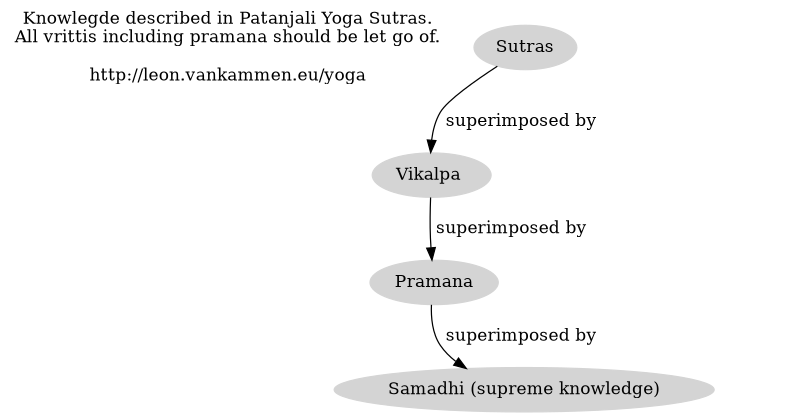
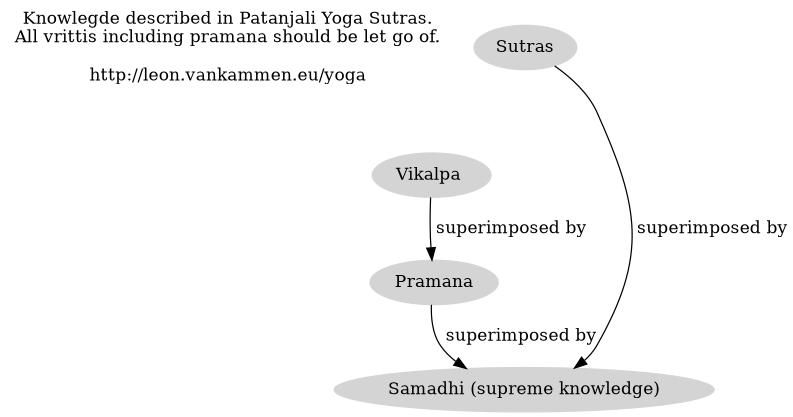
(456, 96) -> (630, 207)
